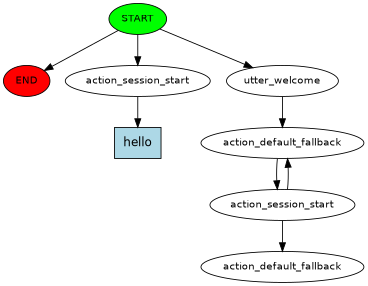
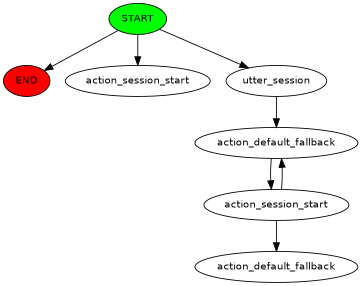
(282, 81) -> (276, 81)
(138, 143) -> none
